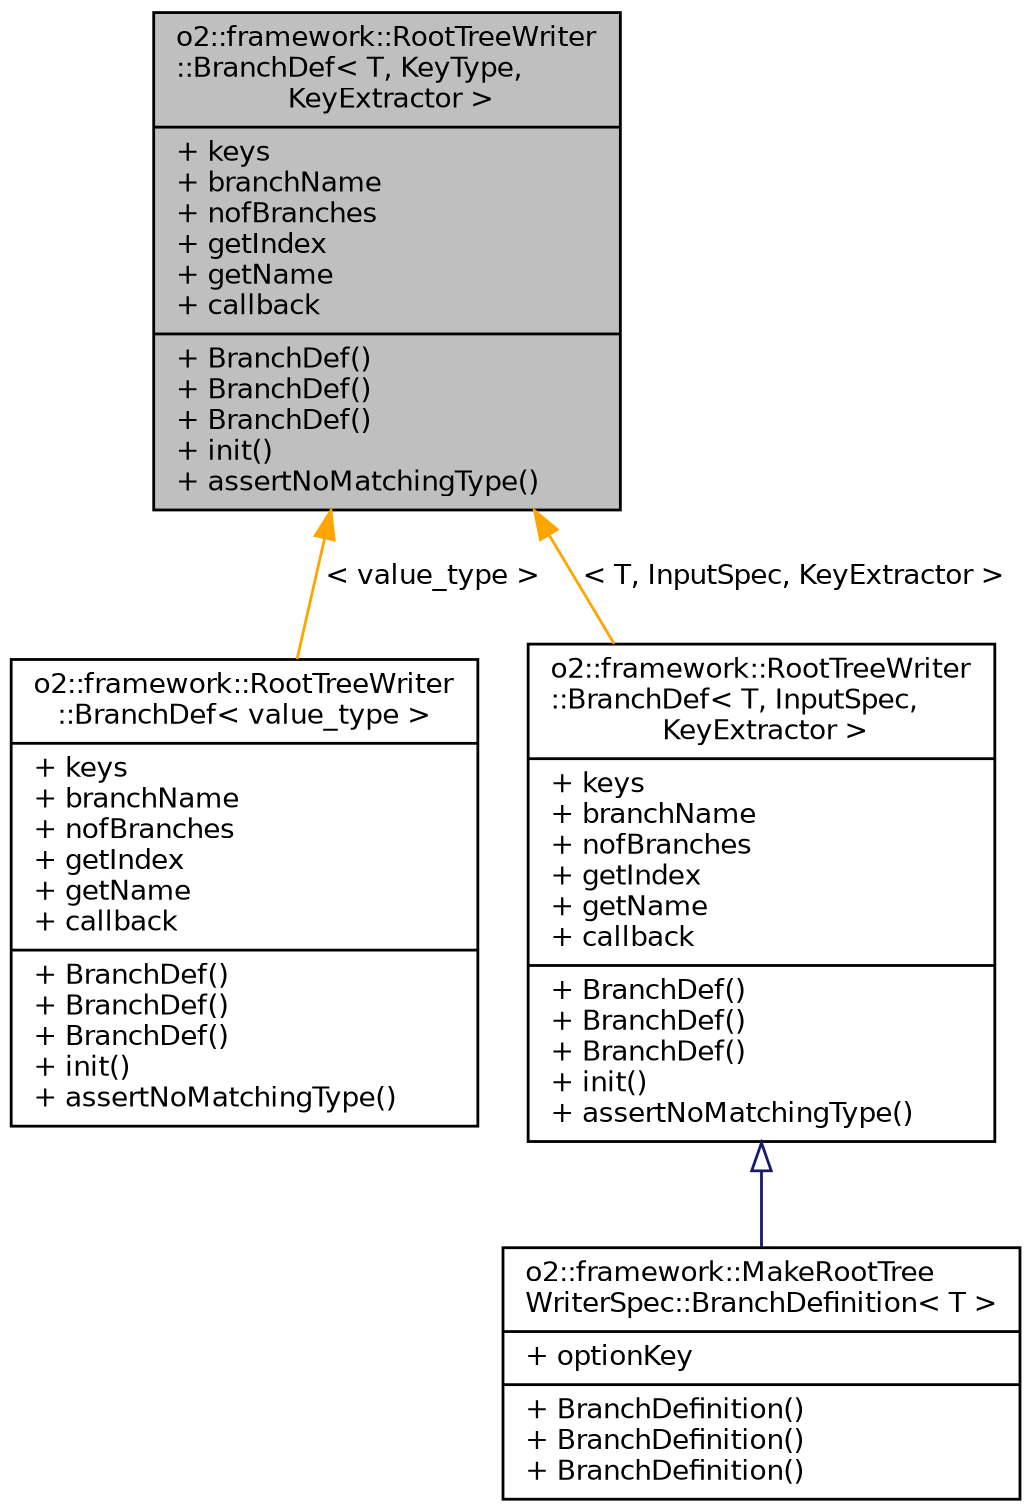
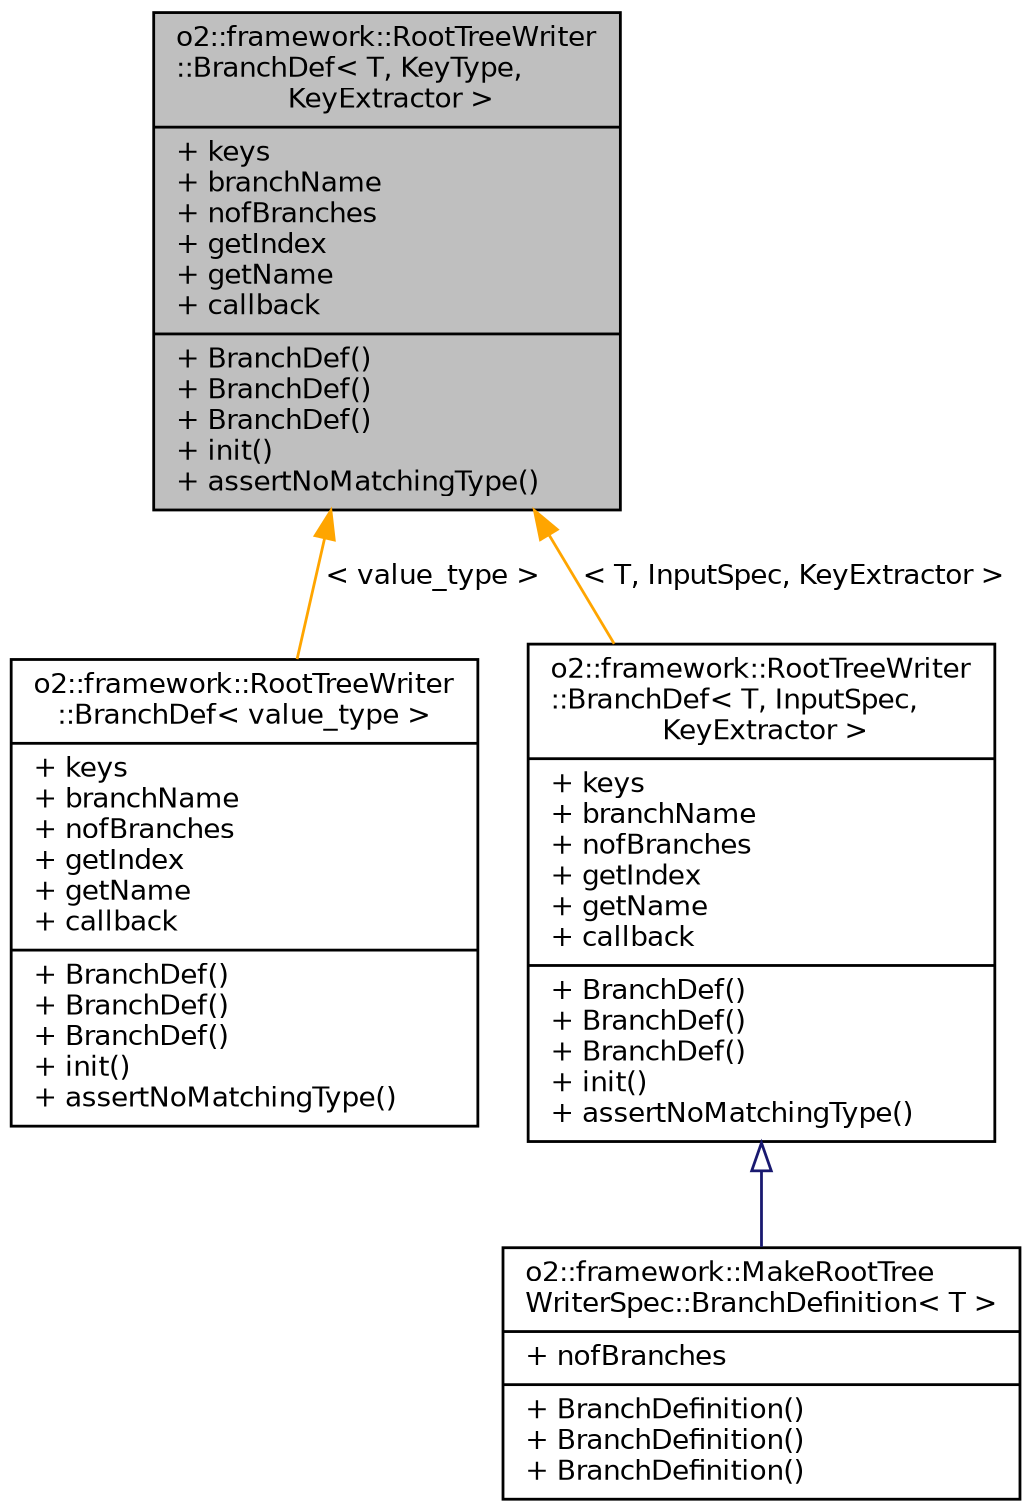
(611, 1357) -> (627, 1357)
